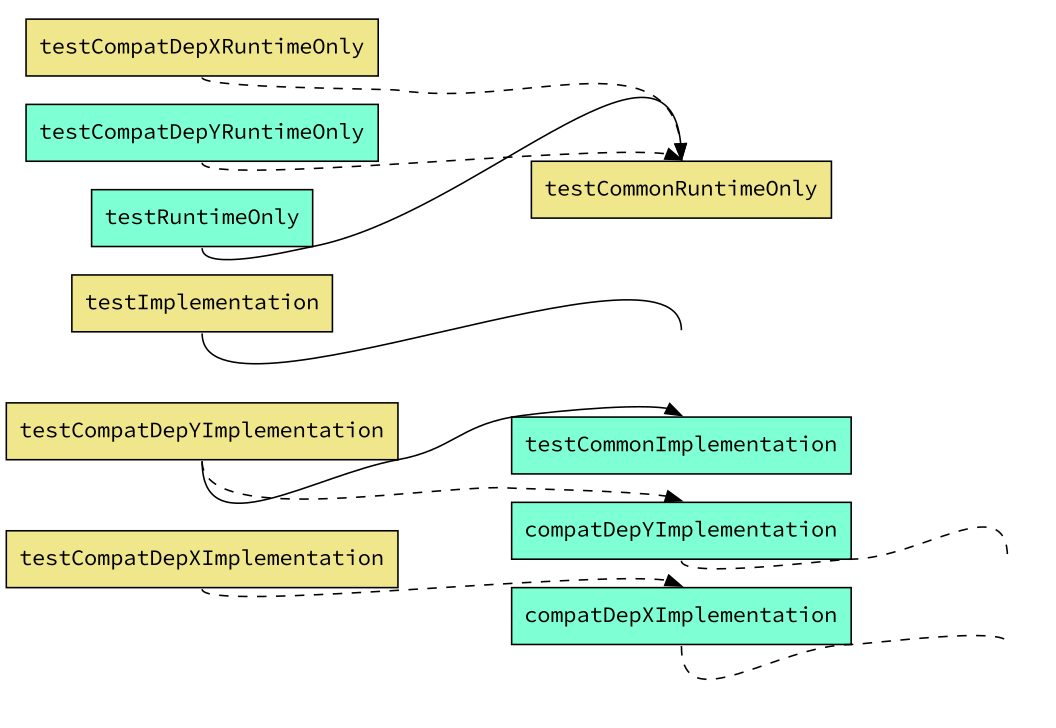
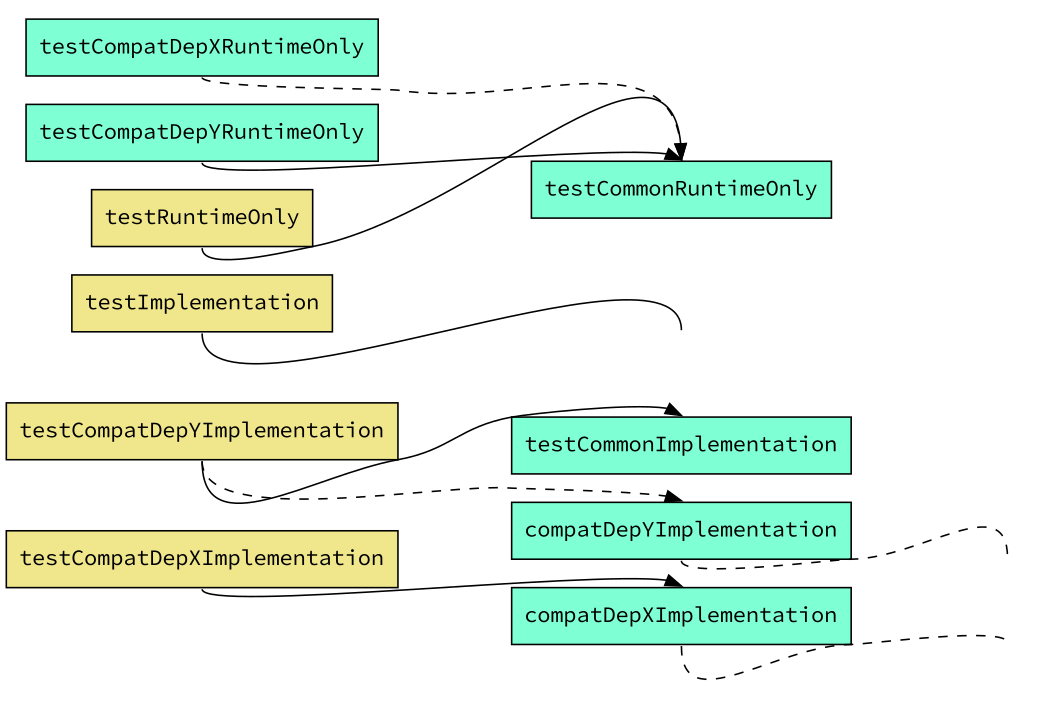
(202, 48) -> (202, 48)
(434, 162) -> (434, 162)
(681, 190) -> (681, 190)
(202, 218) -> (202, 218)
(434, 588) -> (434, 588)
